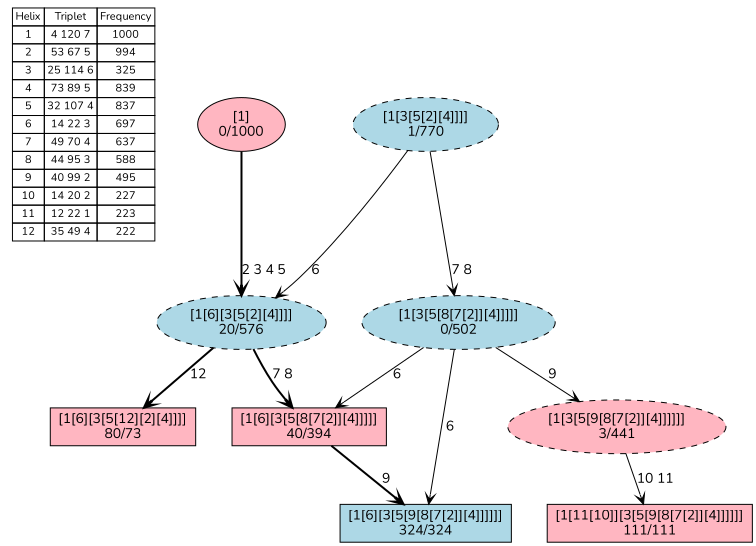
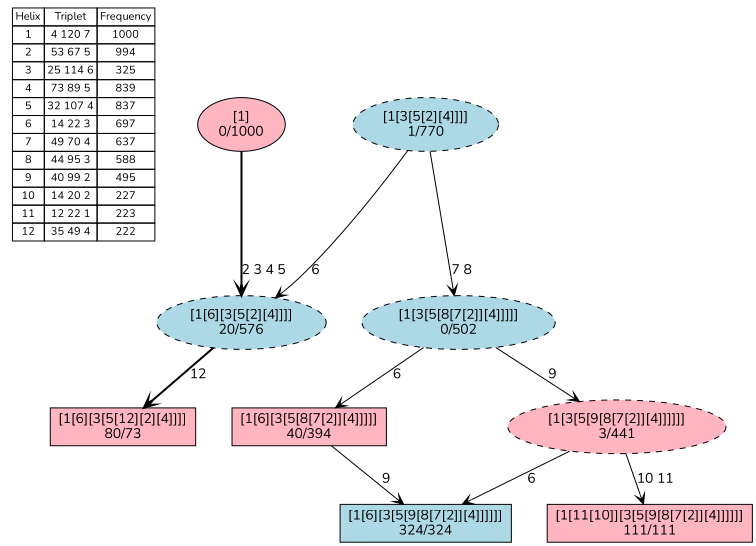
(268, 375) -> none
(442, 422) -> (521, 475)
(364, 472) -> (364, 472)
